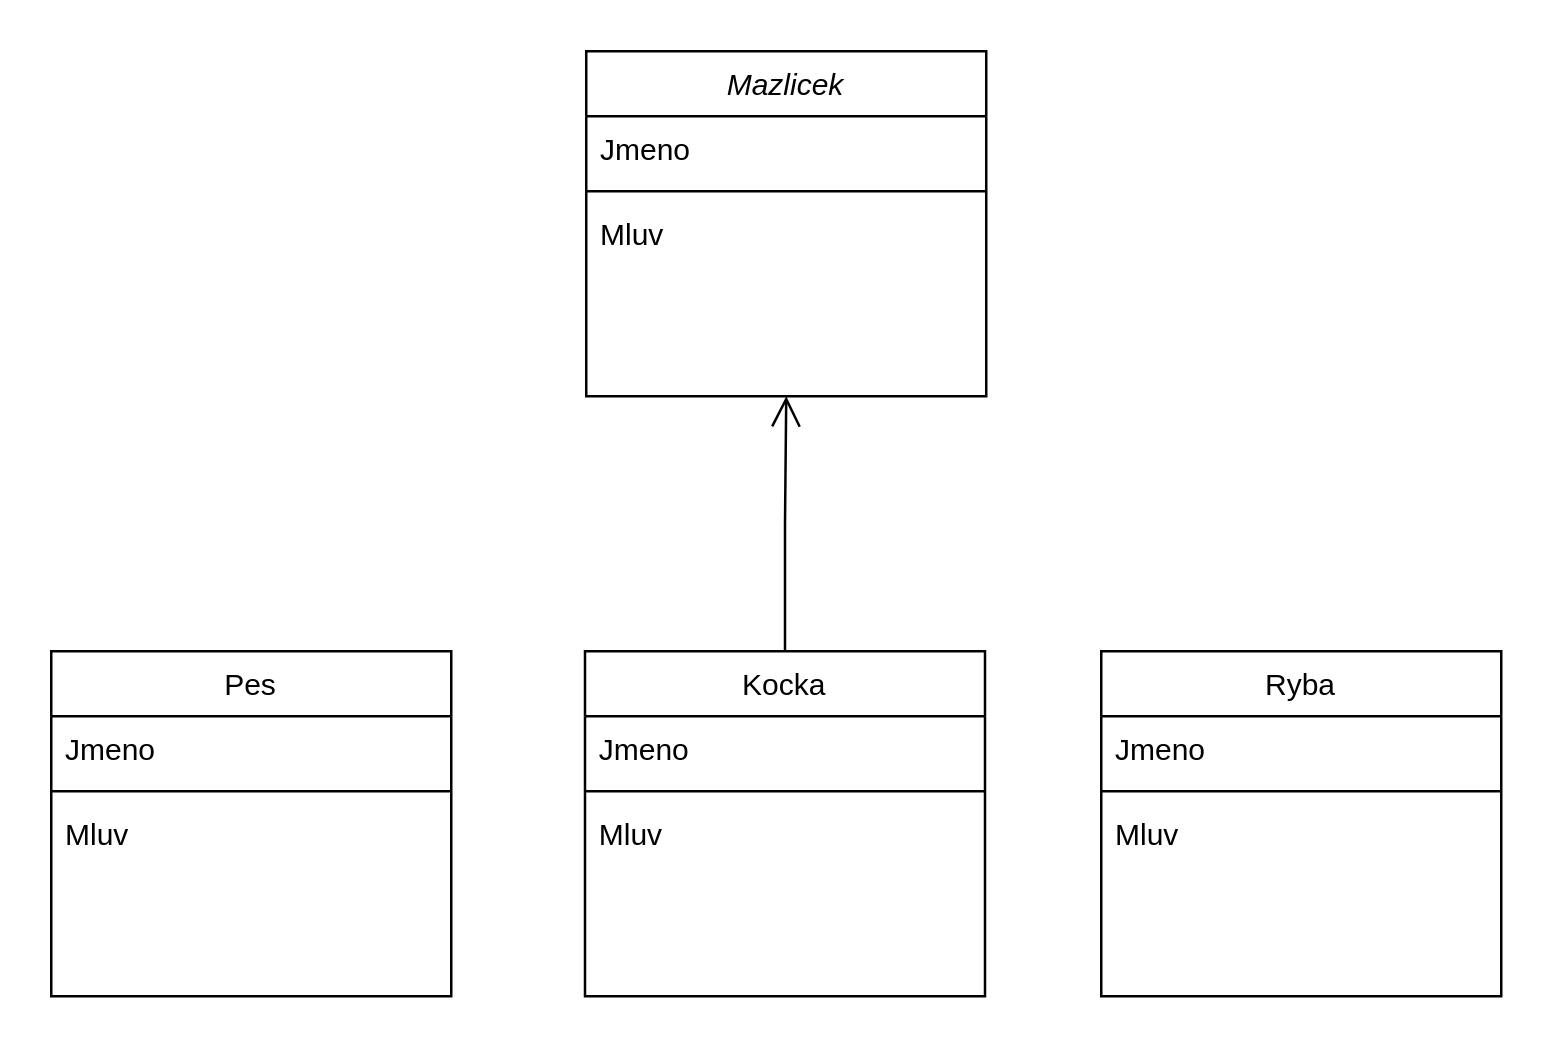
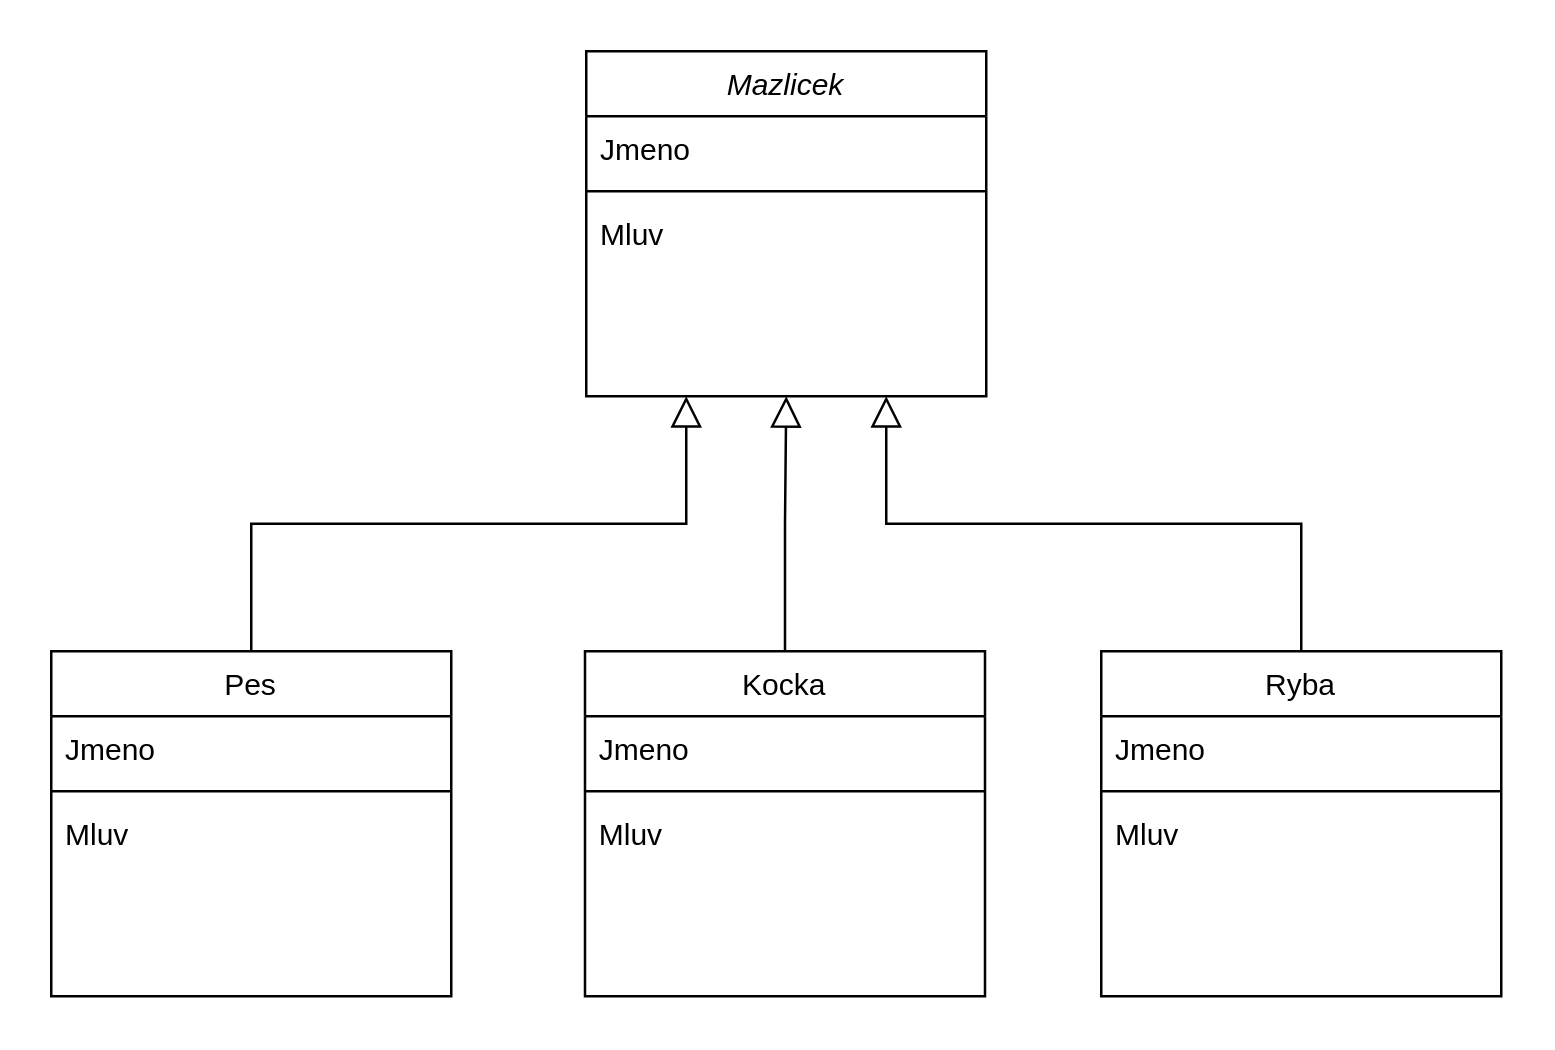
(786, 416) -> (786, 428)
none -> (453, 524)
none -> (1109, 524)
